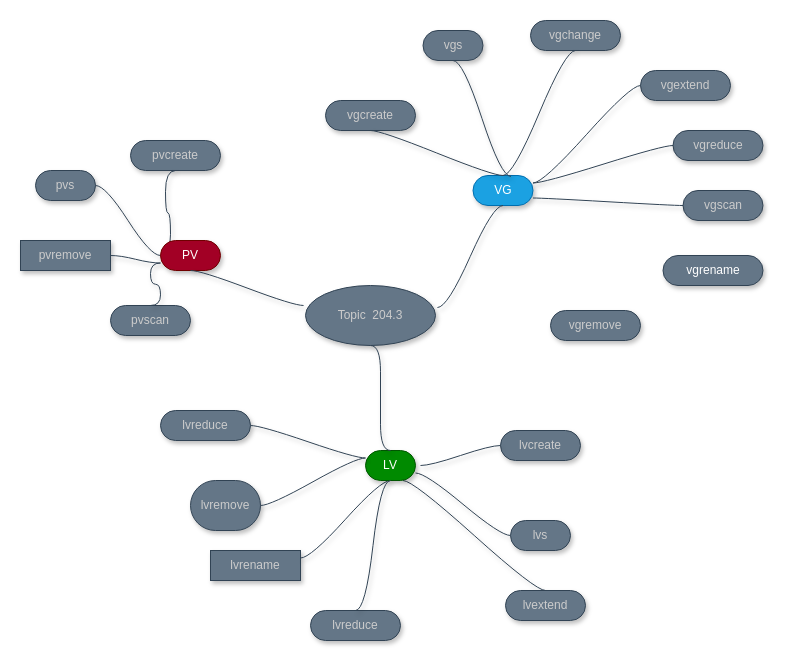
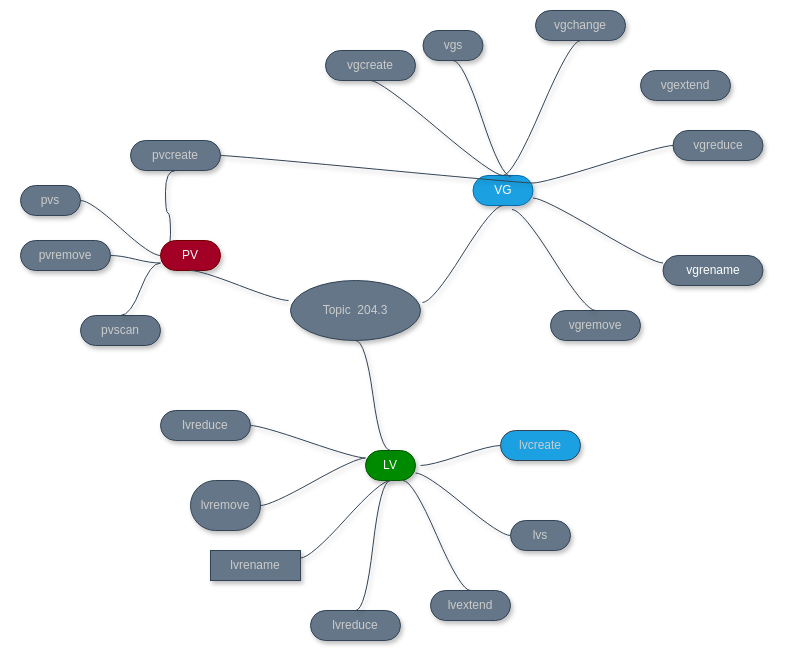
(576, 36) -> (581, 26)
(371, 116) -> (371, 66)
(589, 132) -> (375, 169)
(66, 186) -> (51, 201)
(610, 202) -> none
(723, 206) -> none
none -> (601, 232)
(66, 256) -> (66, 256)
none -> (553, 259)
(371, 316) -> (356, 311)
(151, 321) -> (121, 331)
(541, 446) -> (541, 446)
(546, 606) -> (471, 606)
